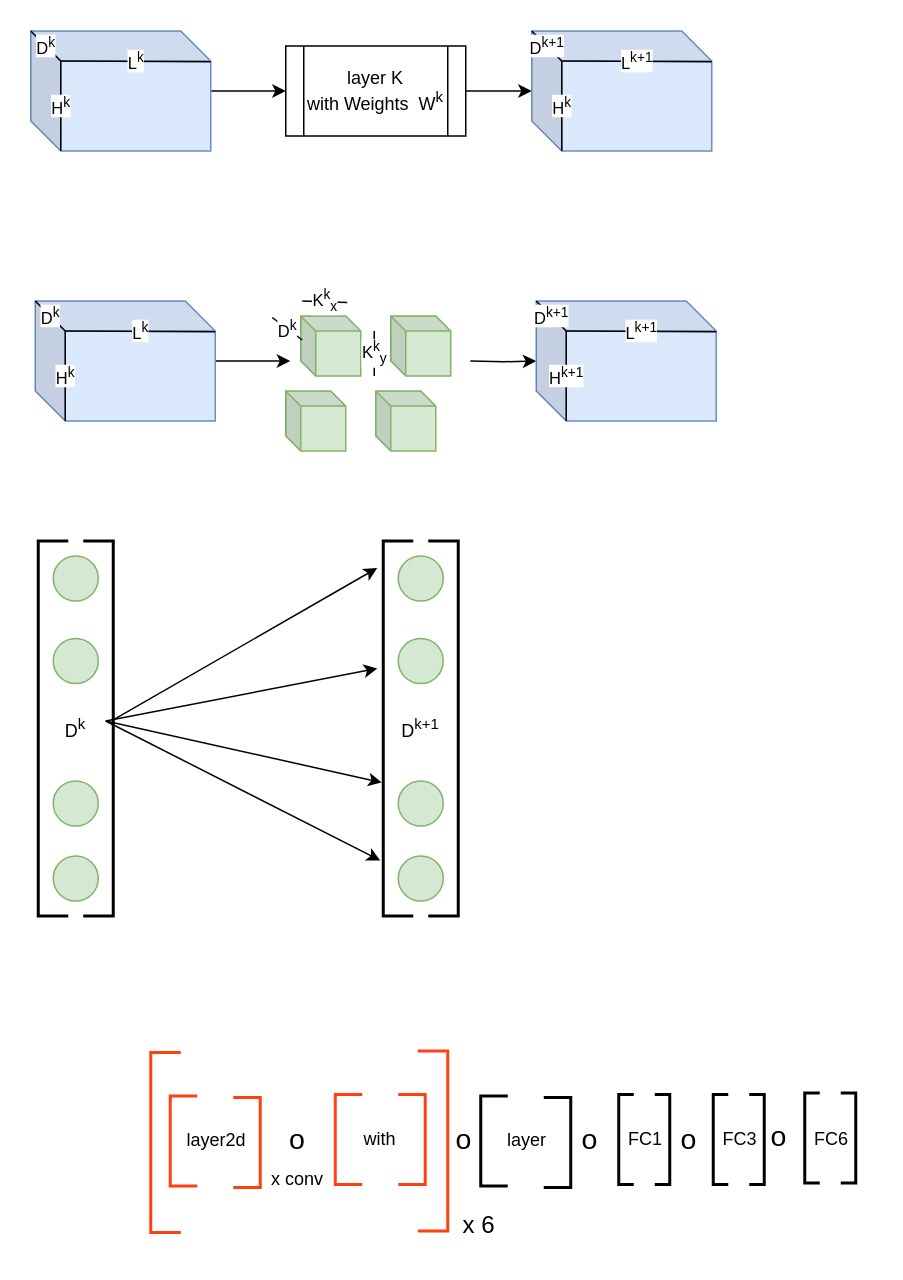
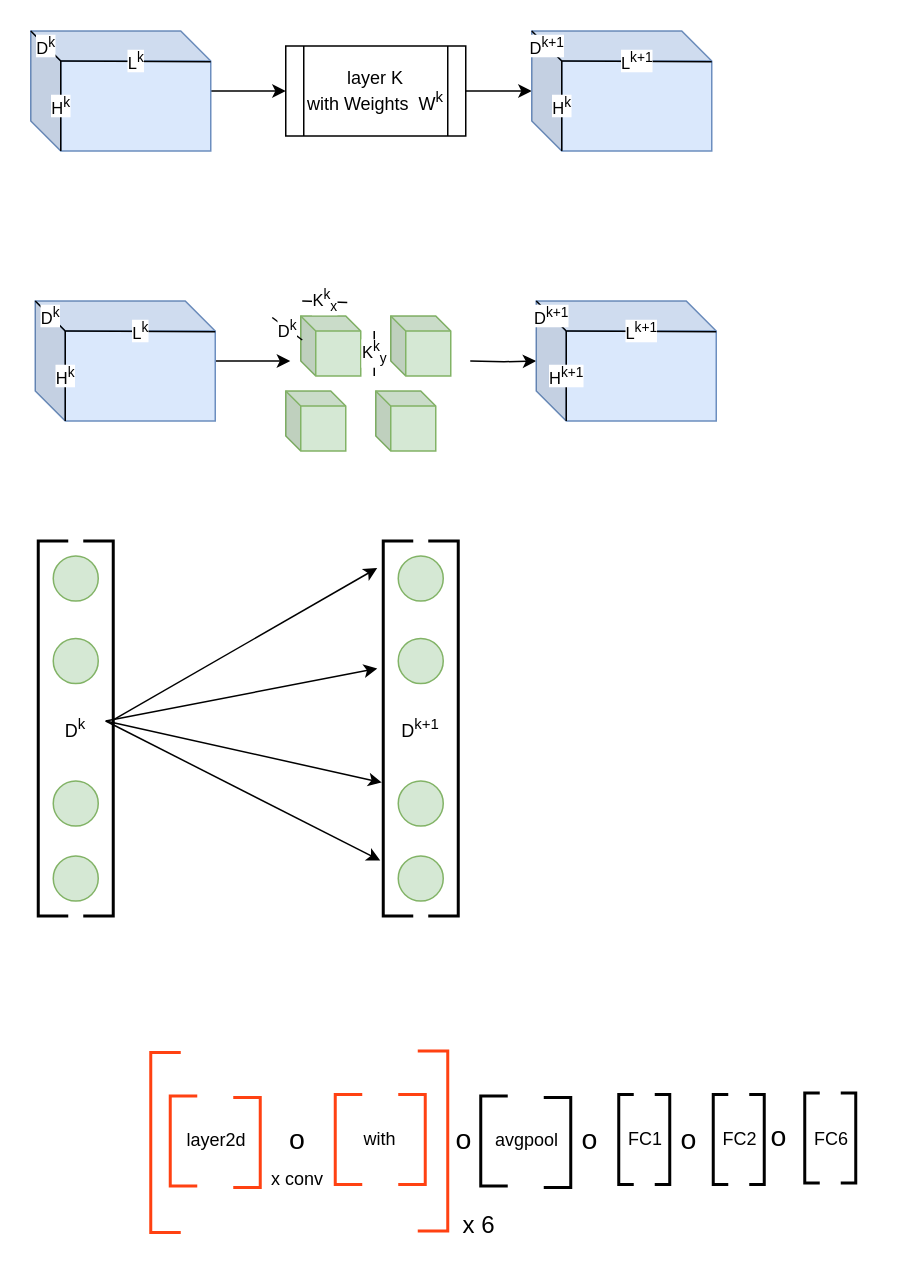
(740, 1139) -> (740, 1139)
(527, 1141) -> (527, 1141)
